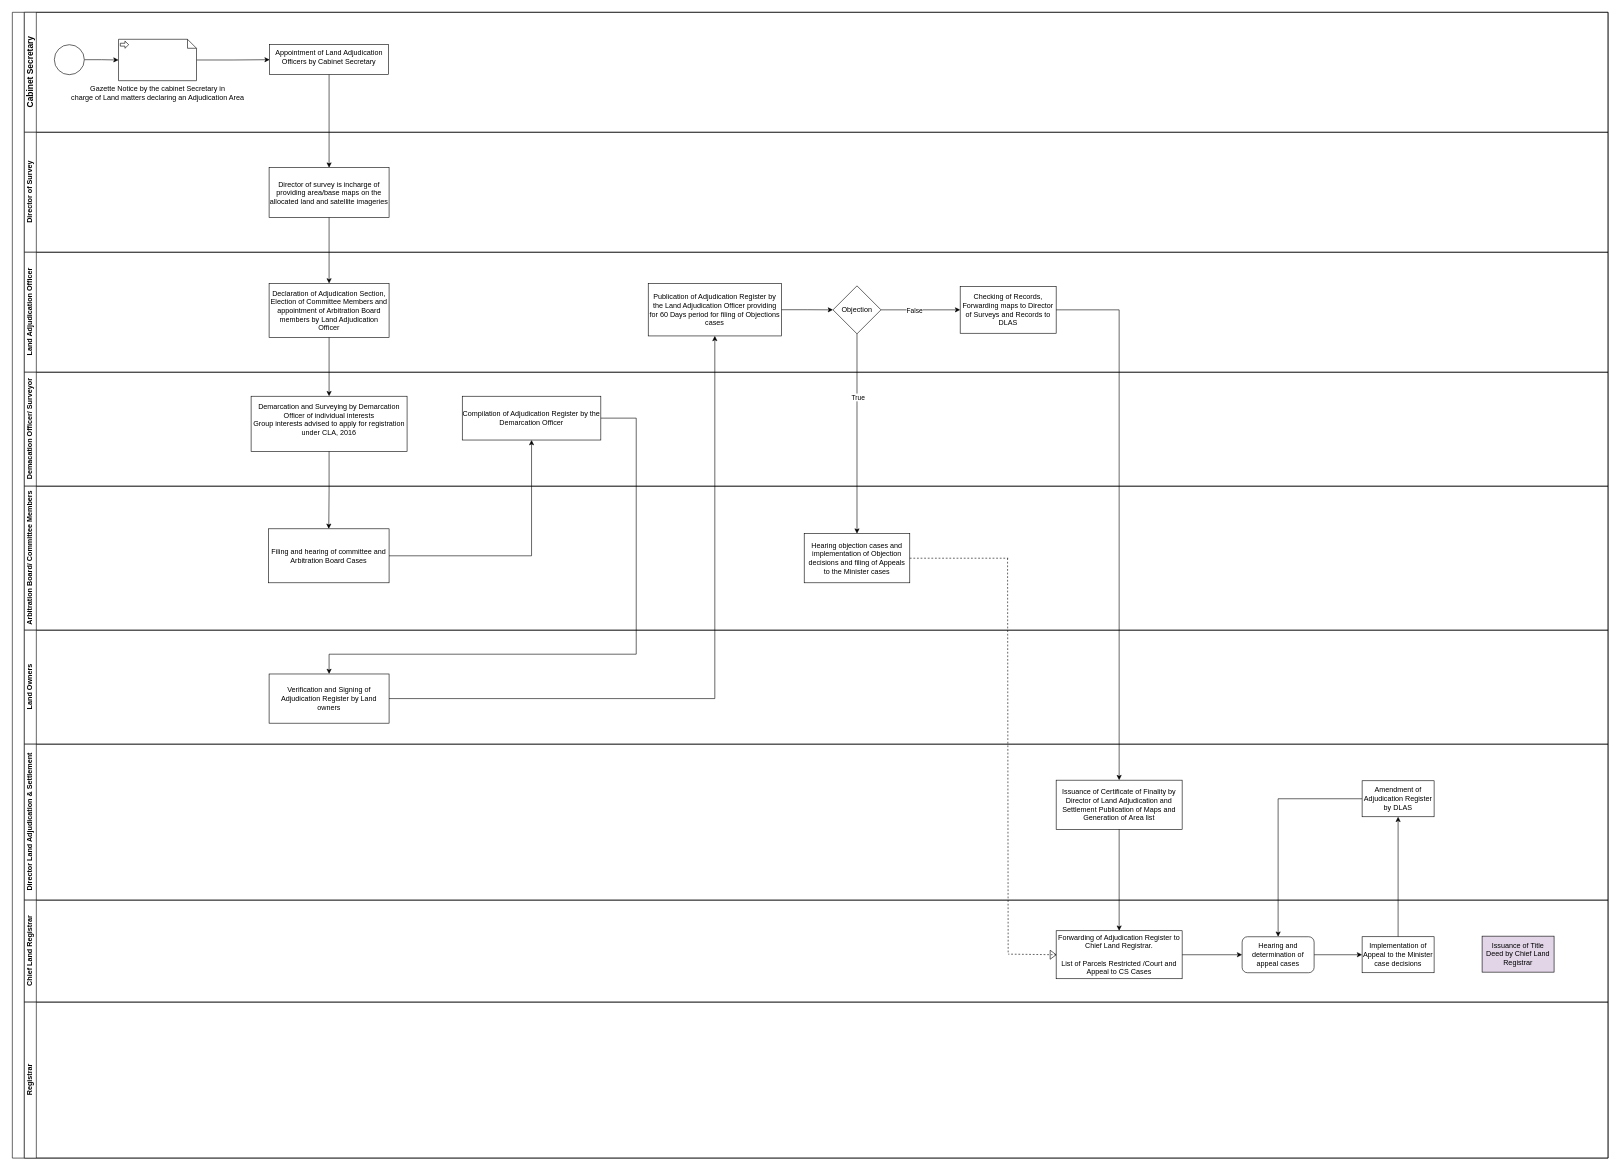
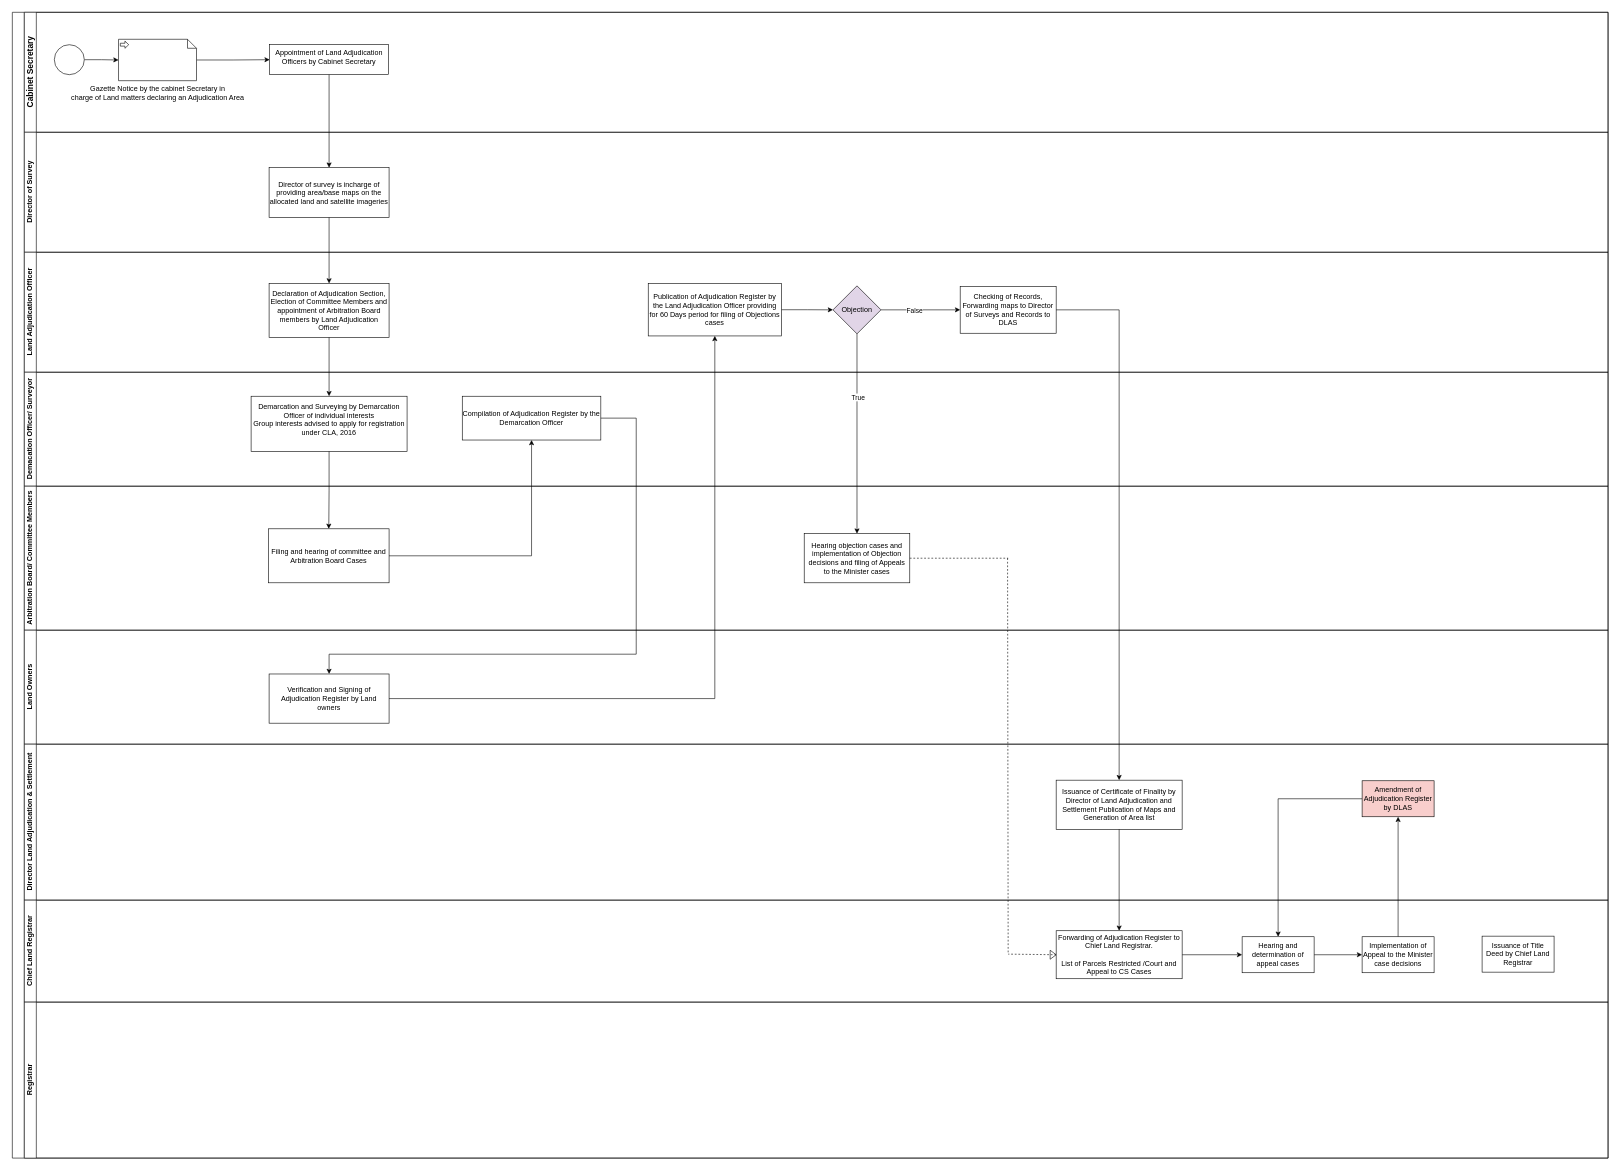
(857, 310) -> (857, 310)
(1398, 799) -> (1398, 799)
(1518, 954) -> (1518, 954)
(1278, 955) -> (1278, 955)
